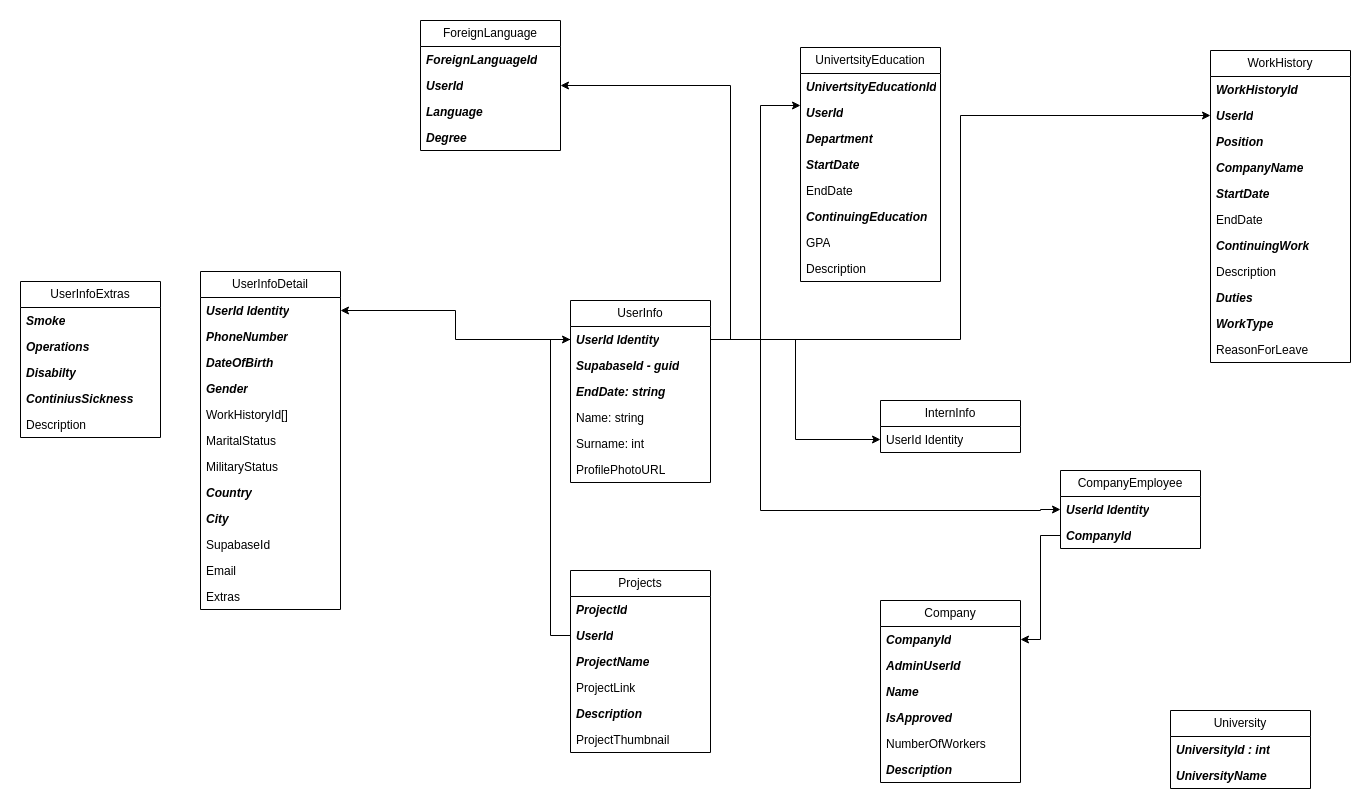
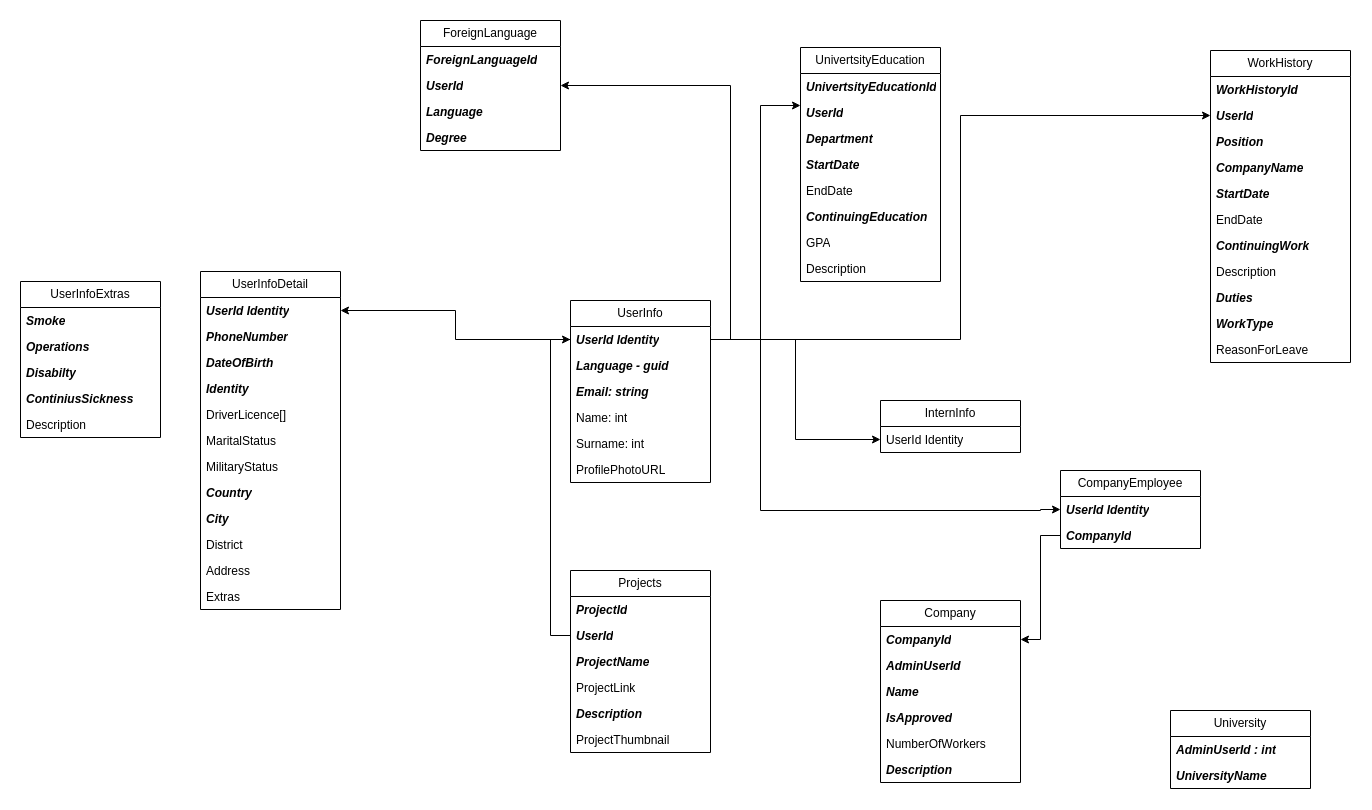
(629, 367) -> (622, 367)
(227, 390) -> (232, 390)
(622, 393) -> (612, 393)
(255, 416) -> (254, 416)
(612, 419) -> (602, 419)
(240, 546) -> (230, 546)
(220, 572) -> (230, 572)
(1228, 751) -> (1226, 751)
